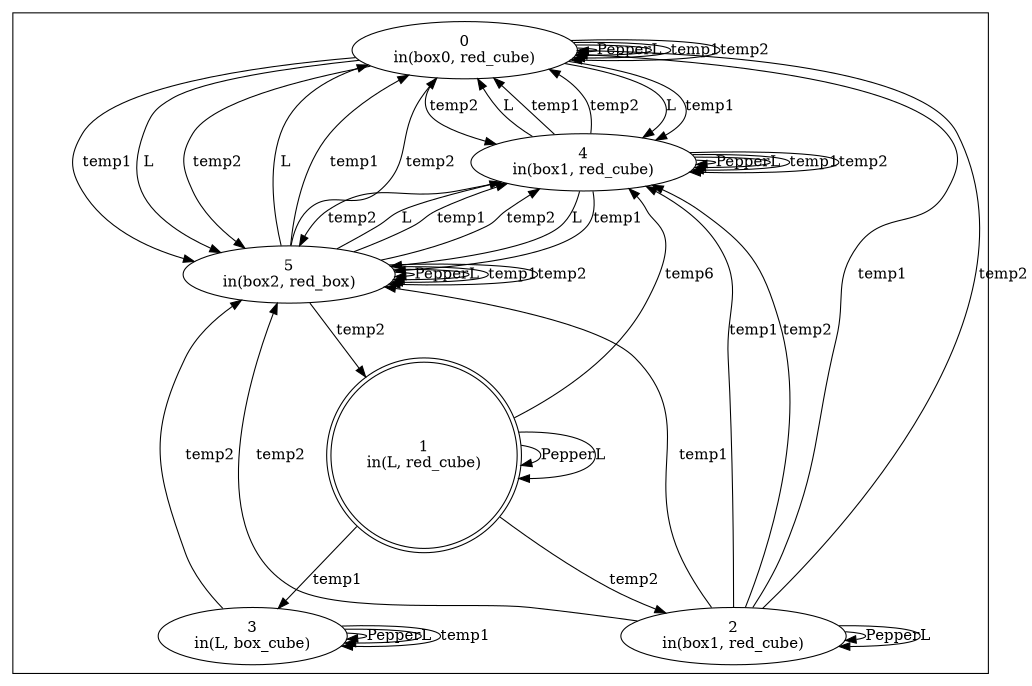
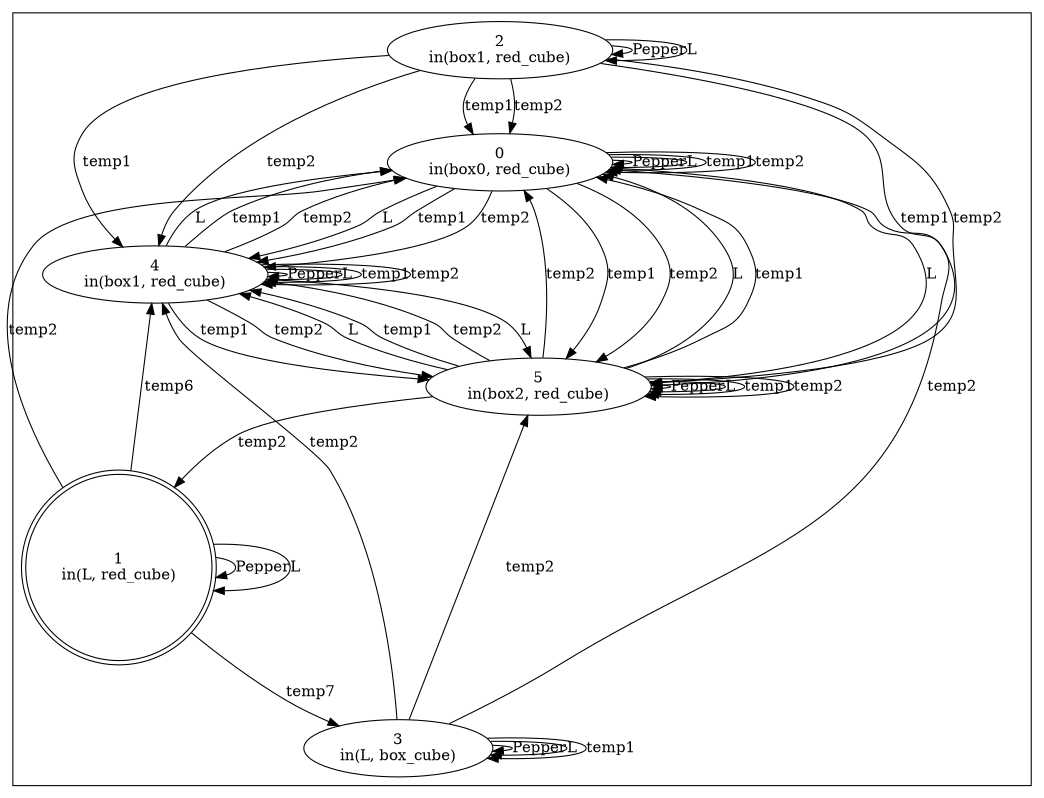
(289, 275) -> (539, 387)
none -> (895, 435)
none -> (337, 484)
(575, 568) -> (82, 218)
(337, 580) -> (311, 692)
